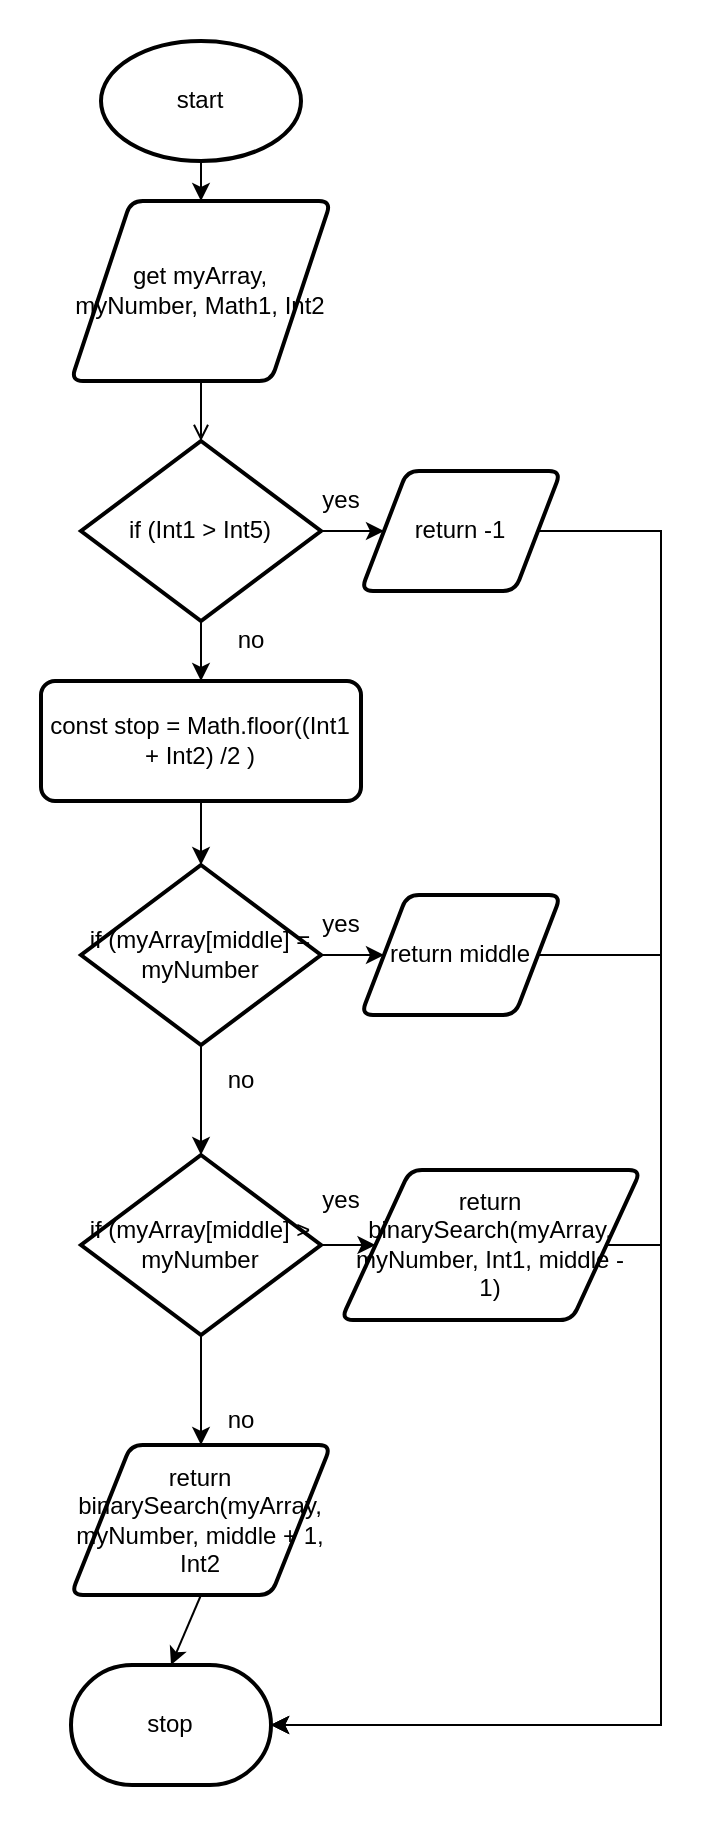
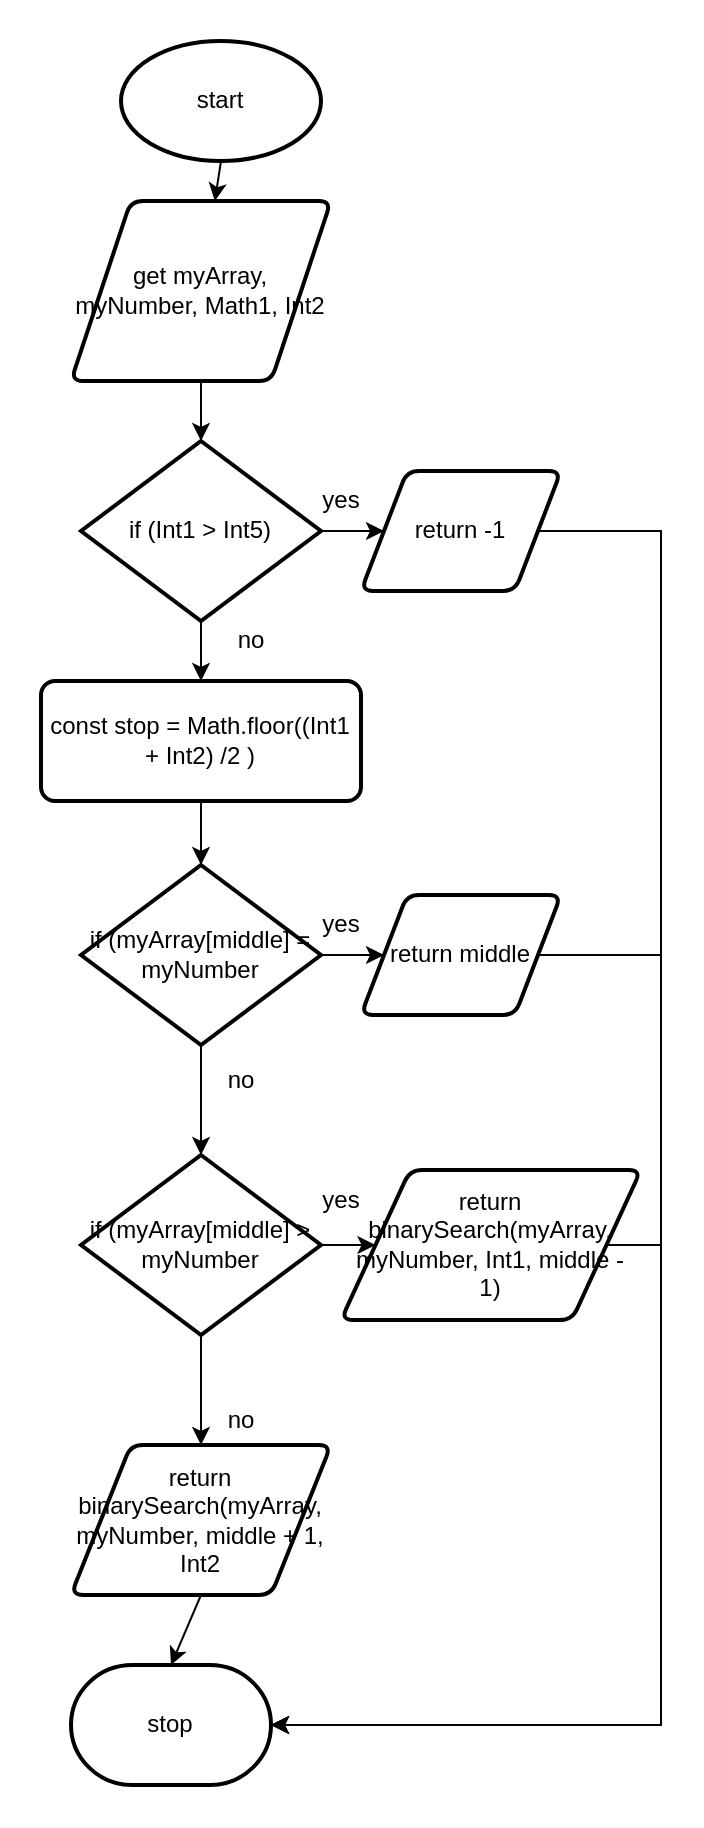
(201, 101) -> (221, 101)
(201, 428) -> (201, 426)
